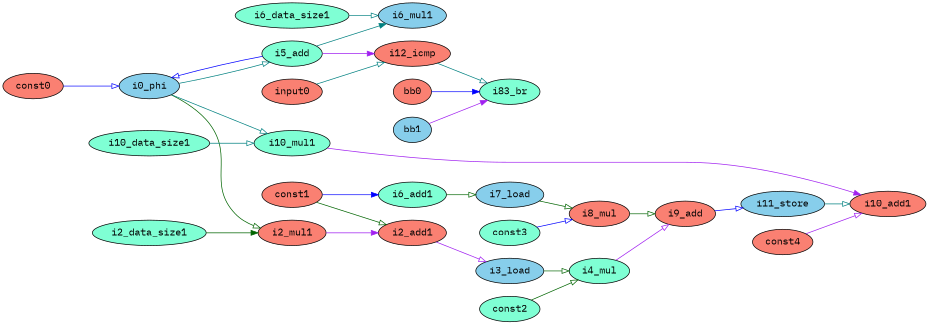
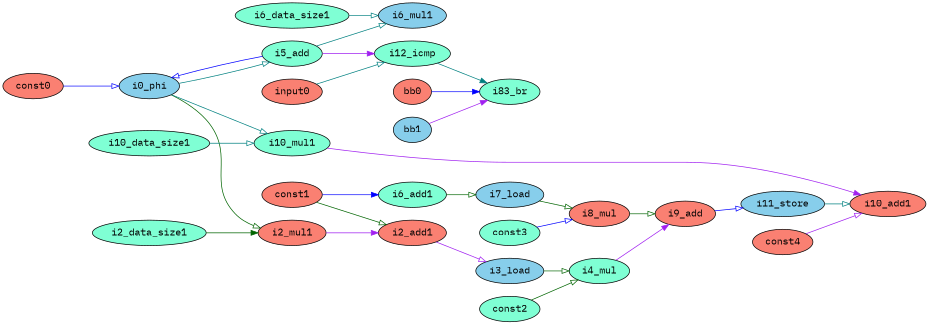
(348, 36) -> (348, 36)
(412, 54) -> (412, 54)
(459, 72) -> (459, 72)
(639, 244) -> (639, 244)
